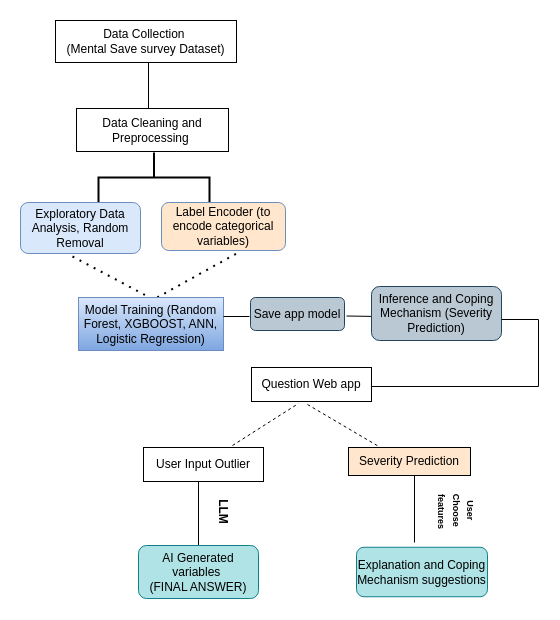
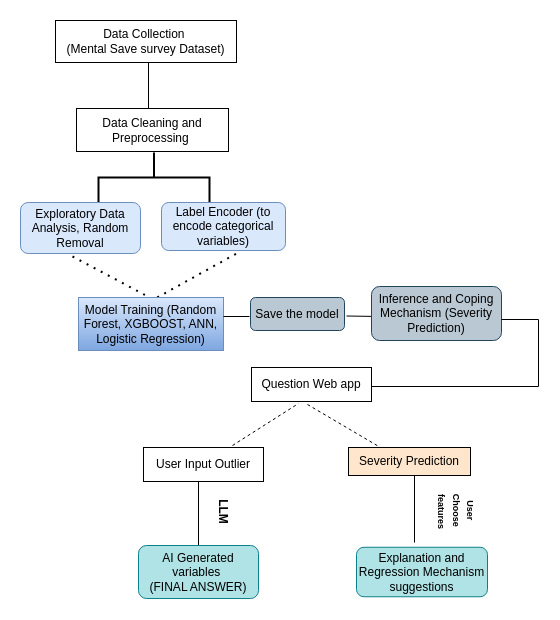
(224, 227) -> (224, 227)
(298, 315) -> (298, 315)
(422, 573) -> (422, 573)
